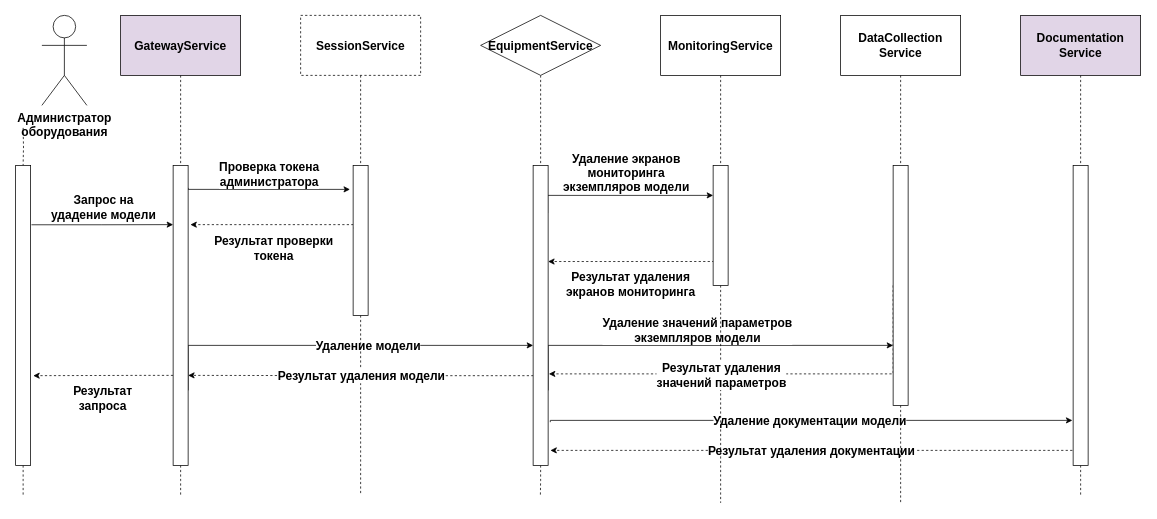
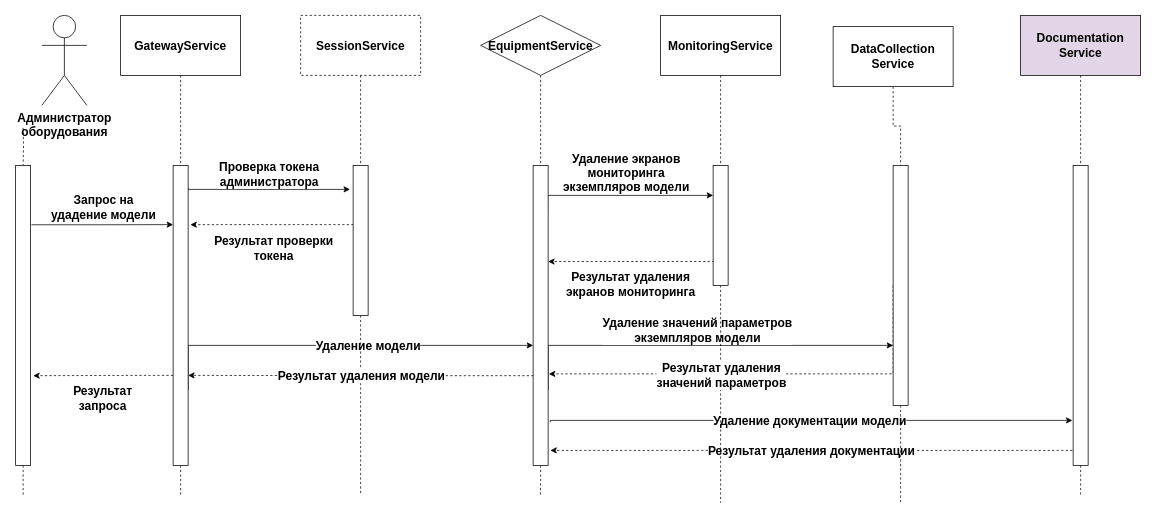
(180, 45) -> (180, 45)
(900, 45) -> (893, 57)
